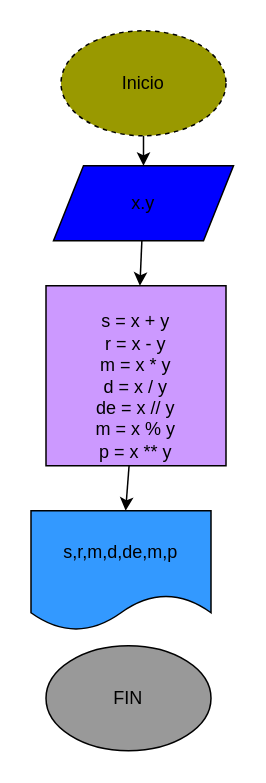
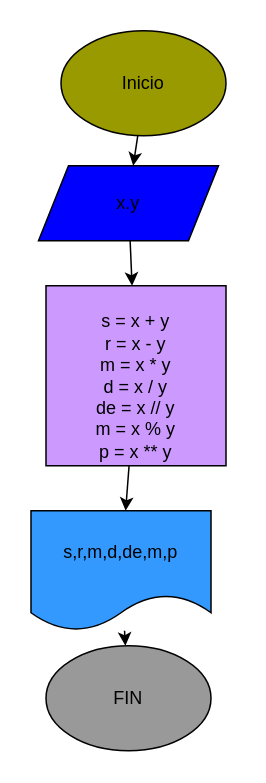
(143, 83) -> (143, 83)
(143, 203) -> (128, 203)
none -> (124, 633)
